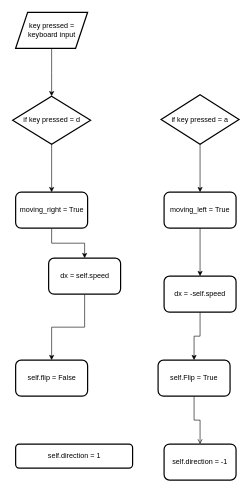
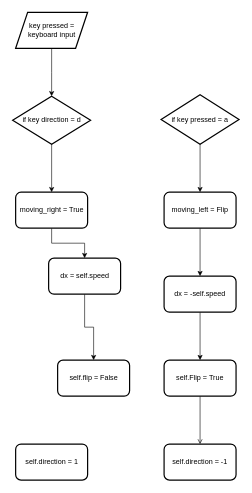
(52, 120) -> (52, 120)
(200, 210) -> (200, 210)
(52, 378) -> (94, 378)
(194, 378) -> (200, 378)
(74, 456) -> (52, 462)
